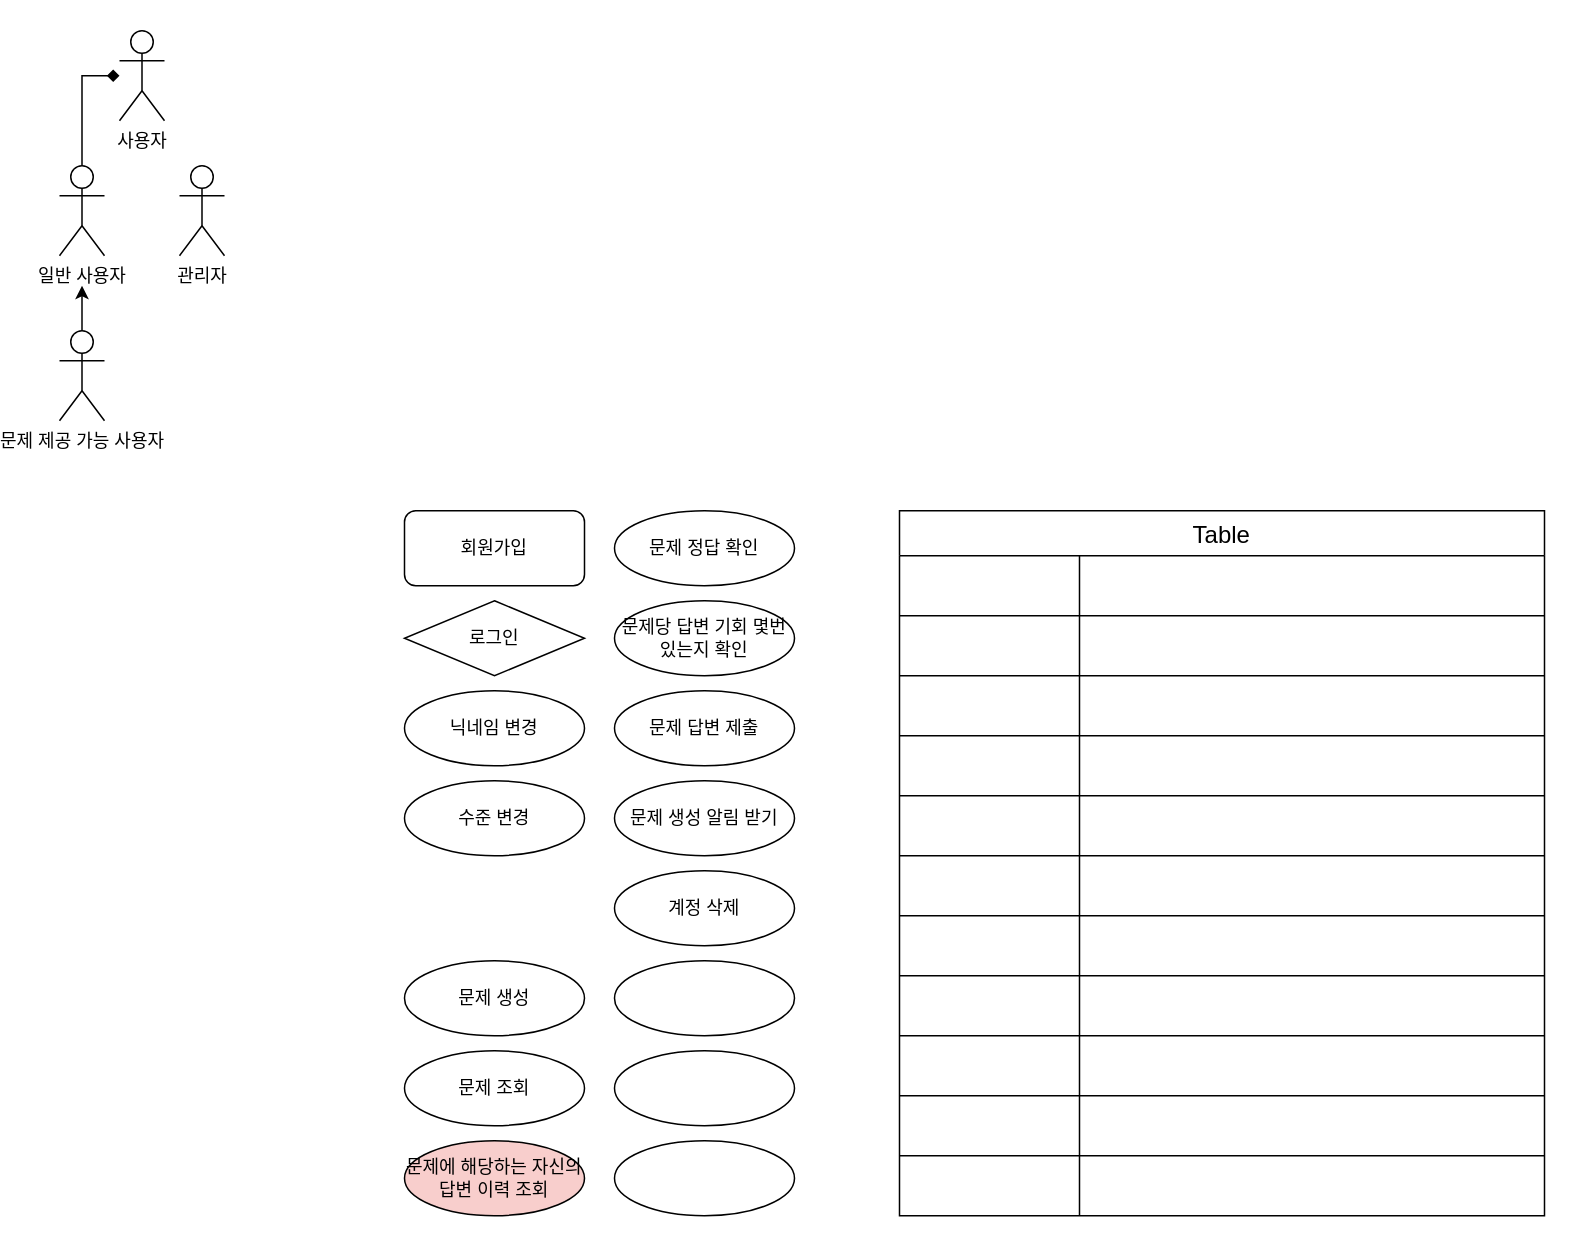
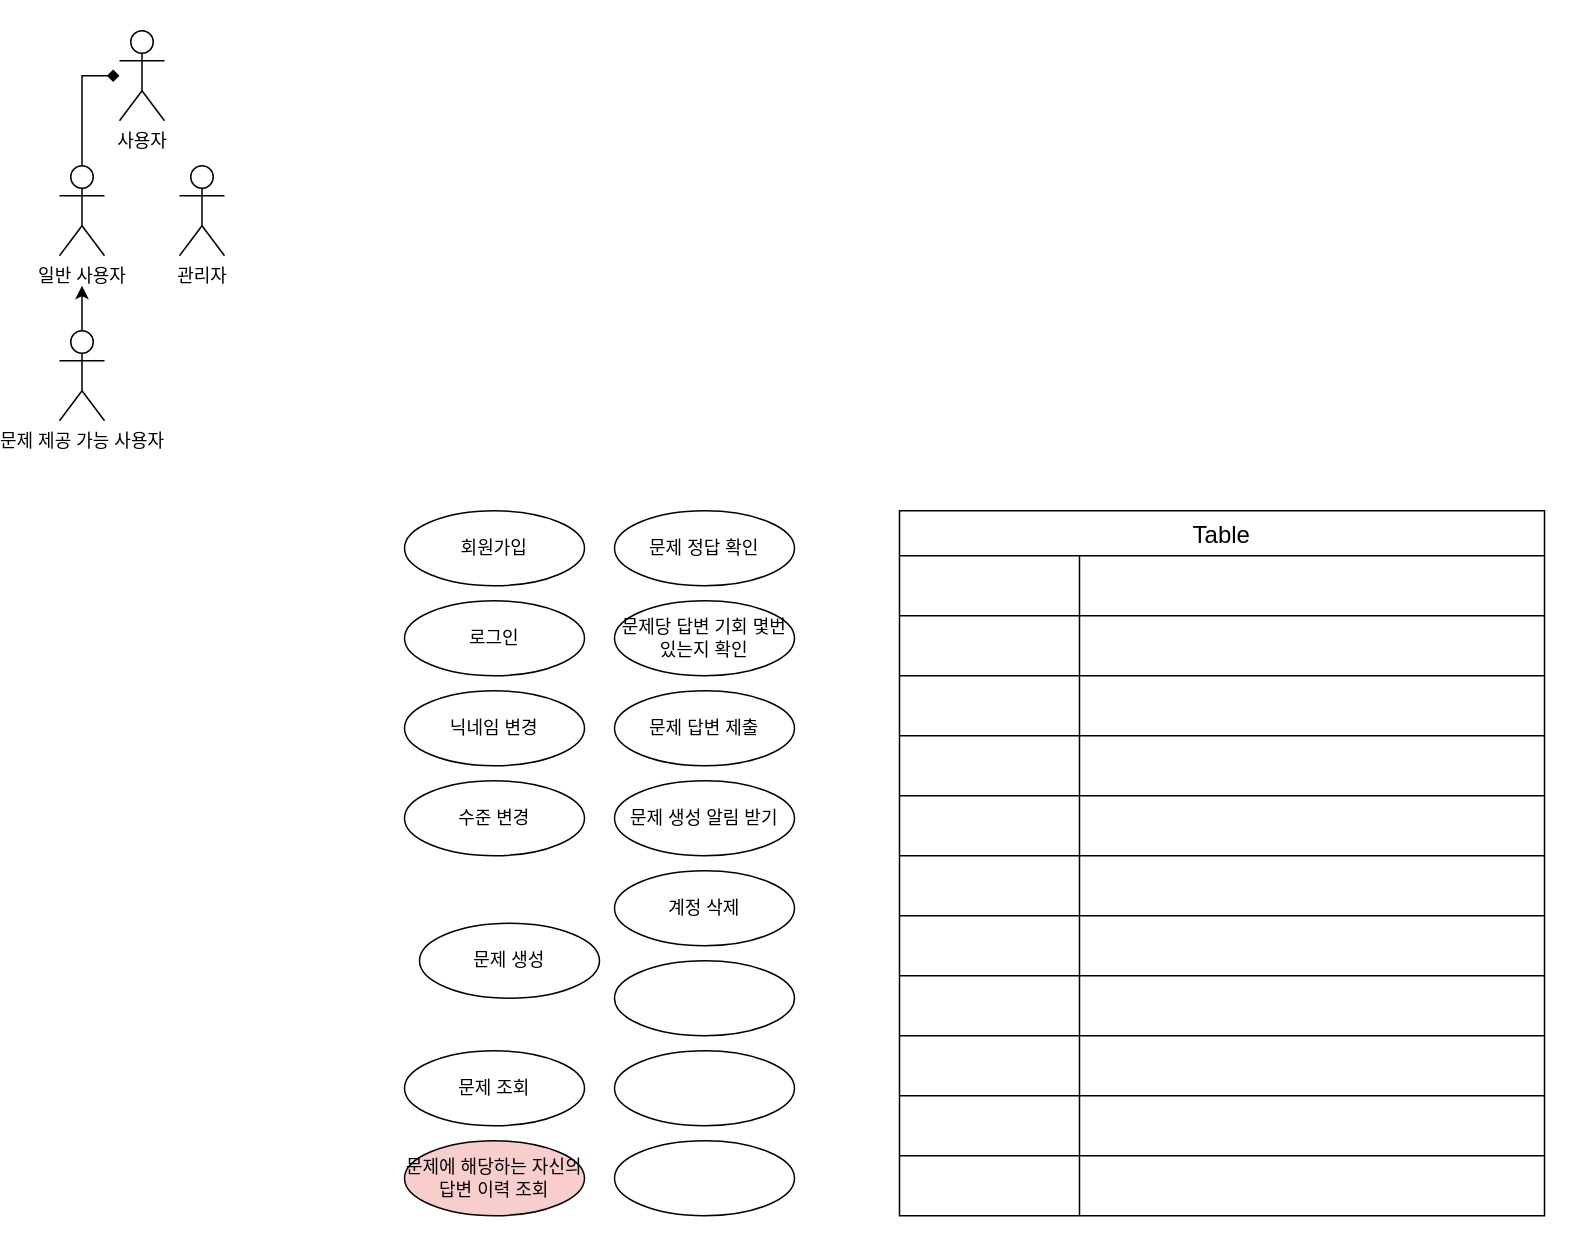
(494, 548) -> (494, 548)
(494, 638) -> (494, 638)
(494, 998) -> (509, 961)
